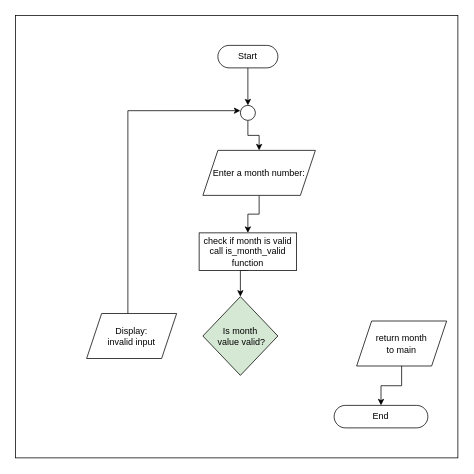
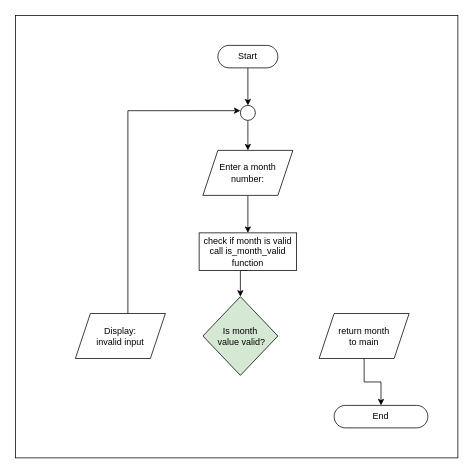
(259, 173) -> (248, 173)
(132, 336) -> (120, 336)
(402, 344) -> (364, 336)
